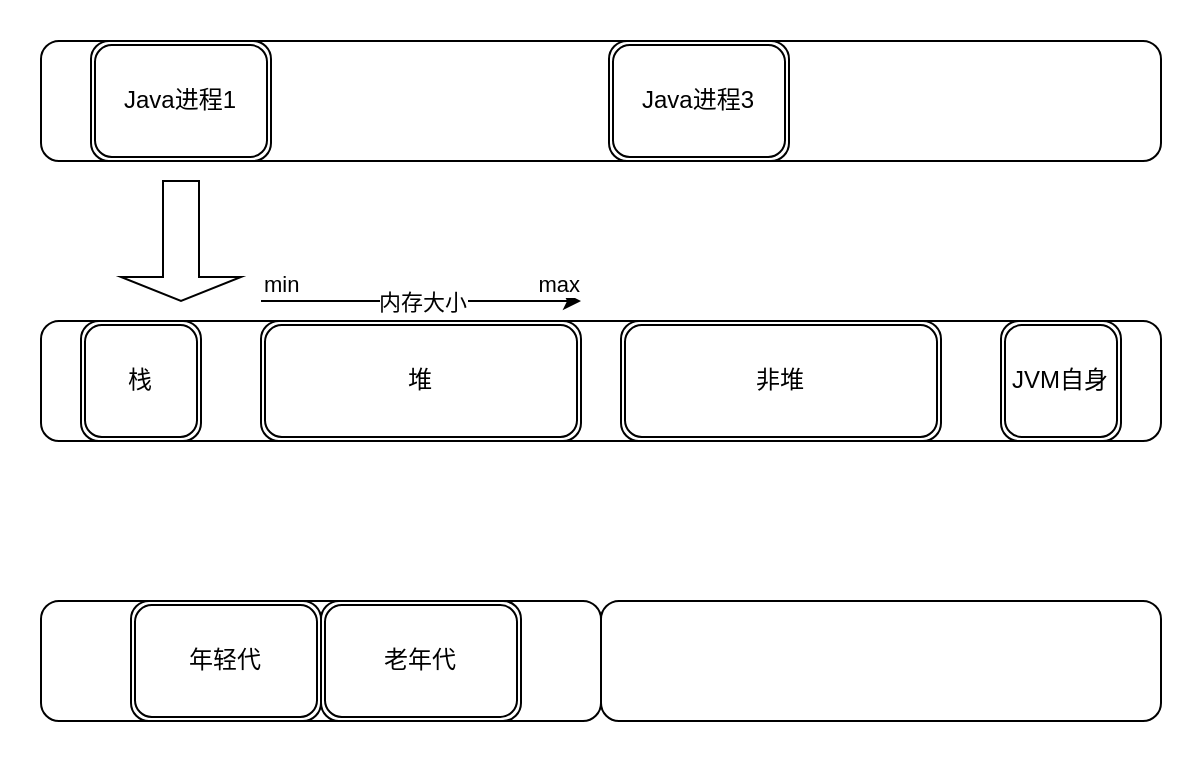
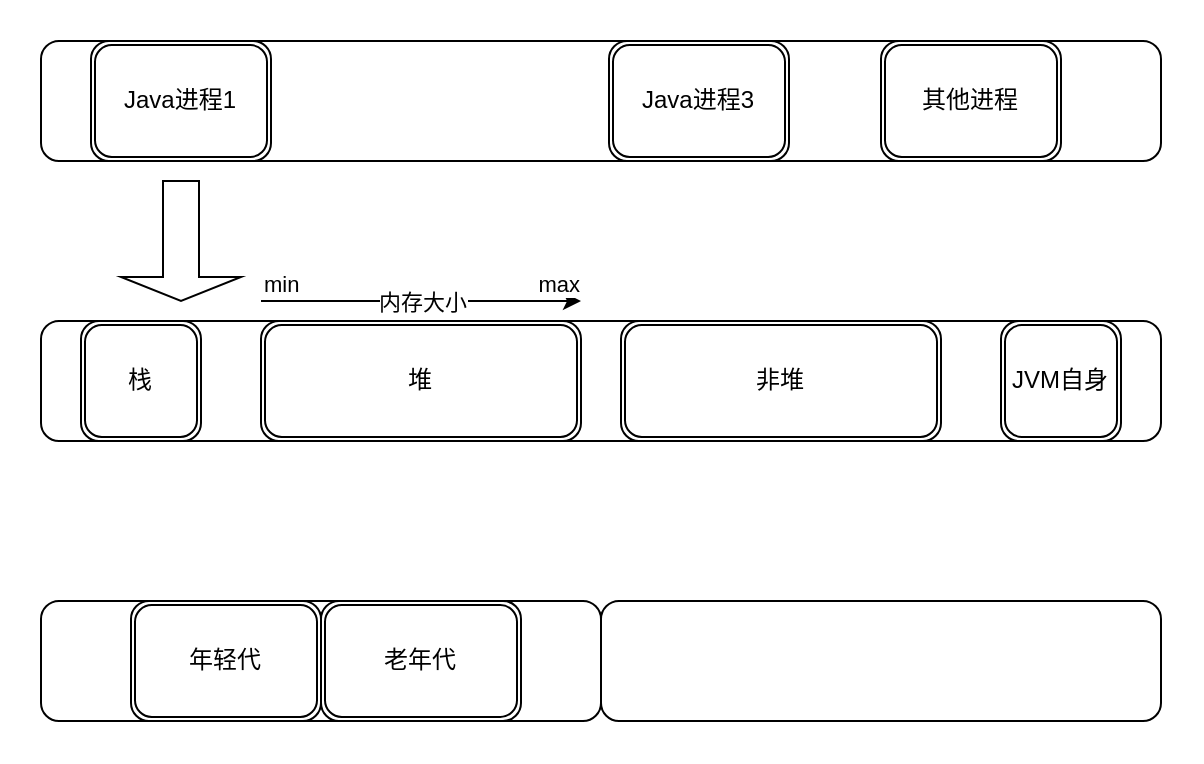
none -> (971, 101)
